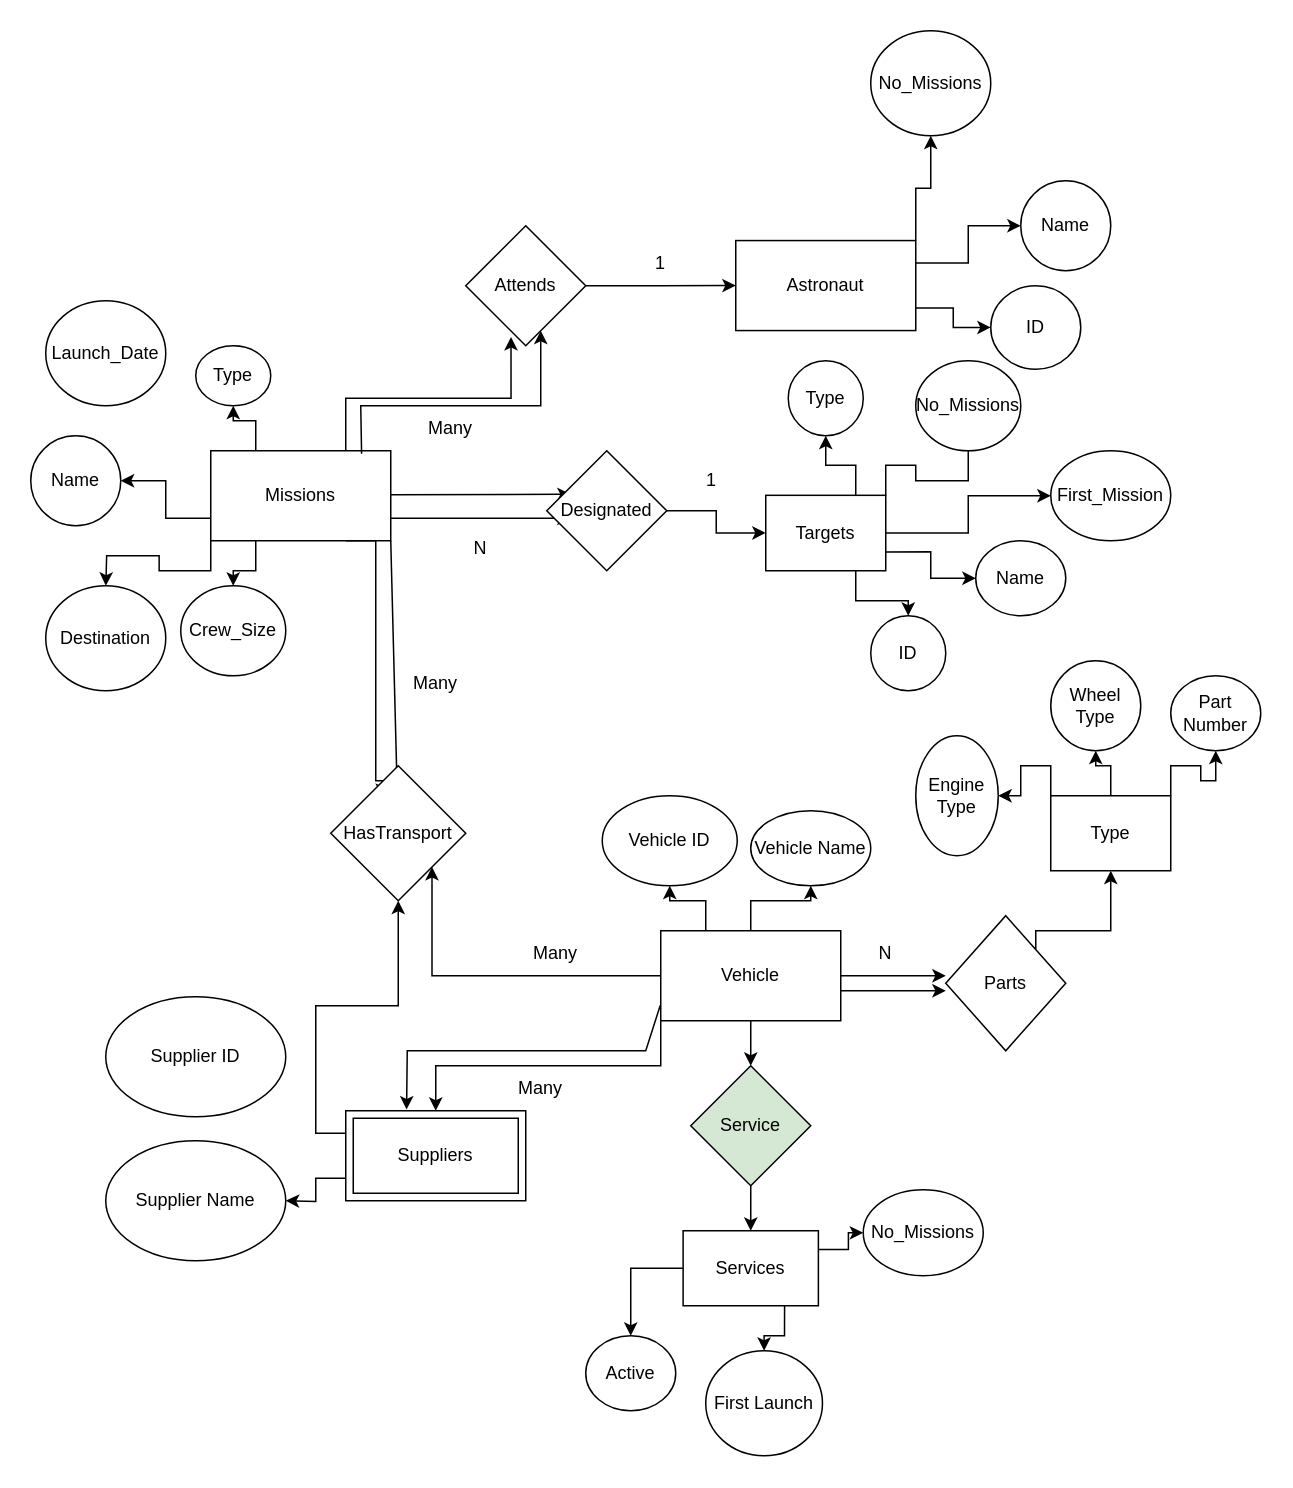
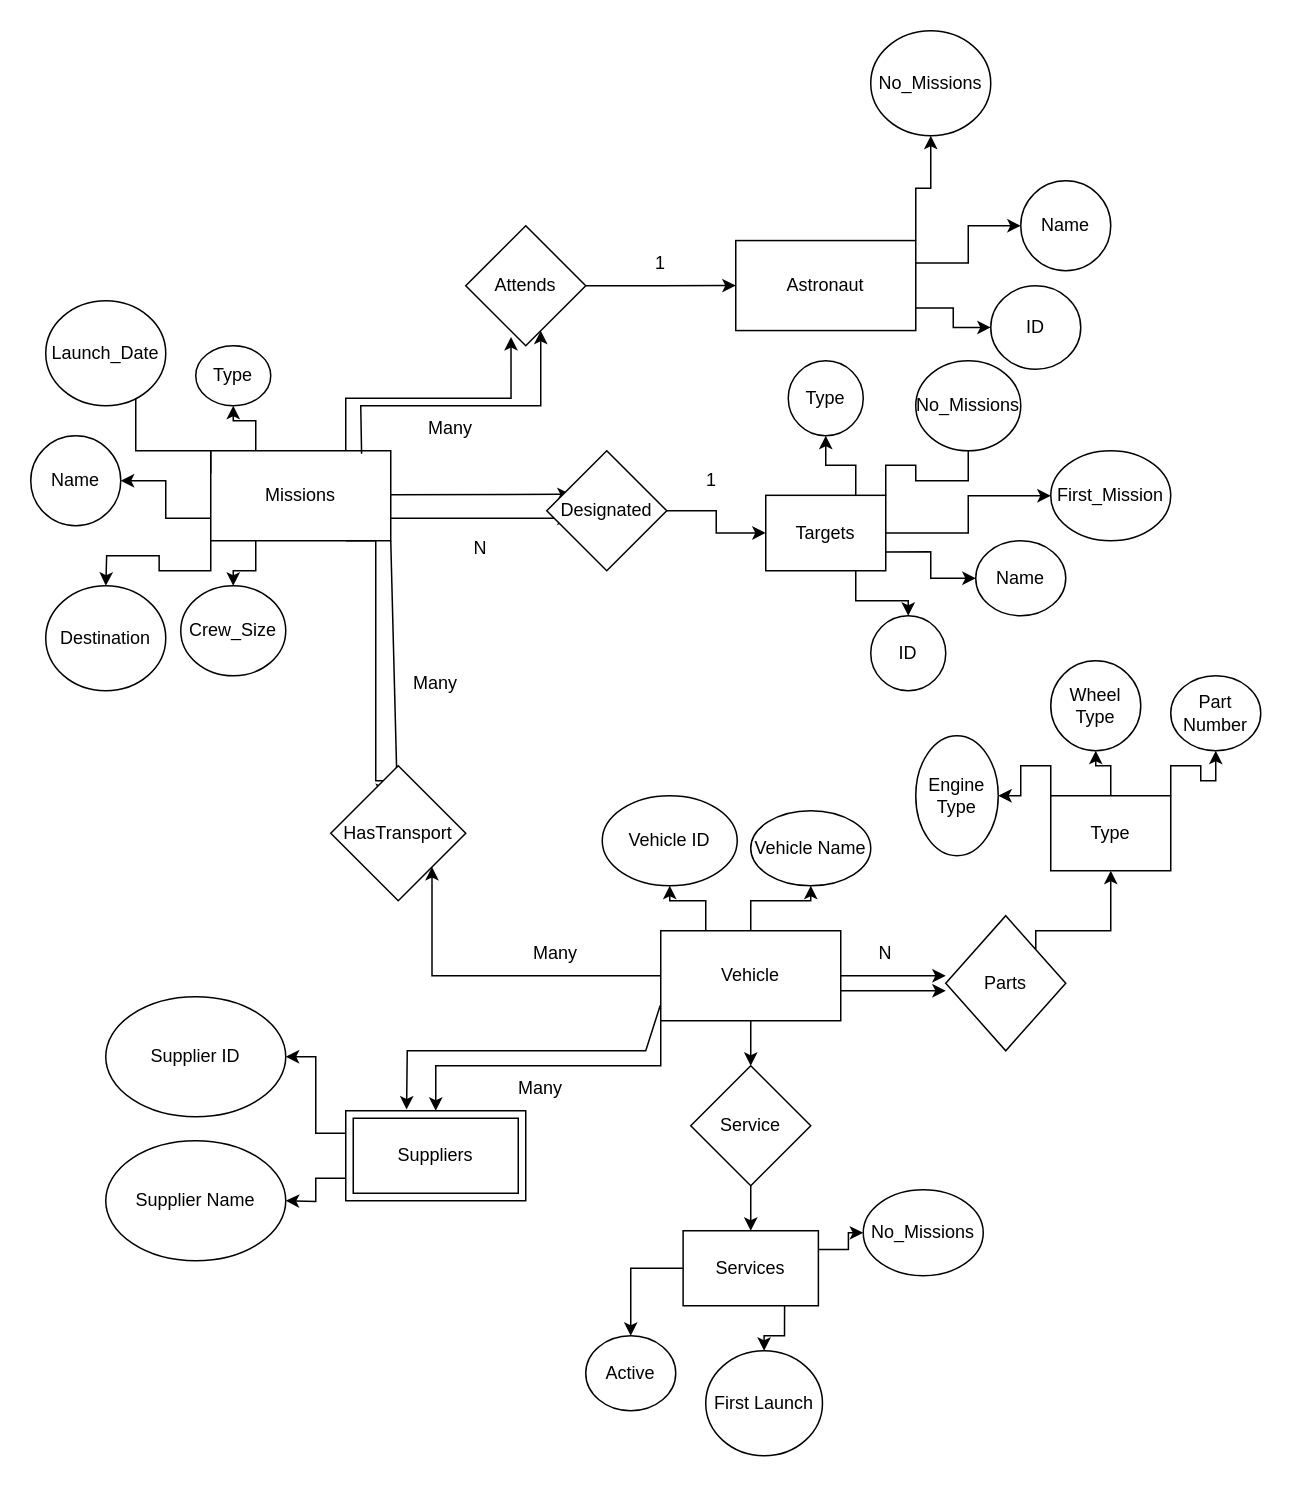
none -> (149, 451)
(378, 1006) -> (307, 1057)
(751, 1126) -> (751, 1126)
